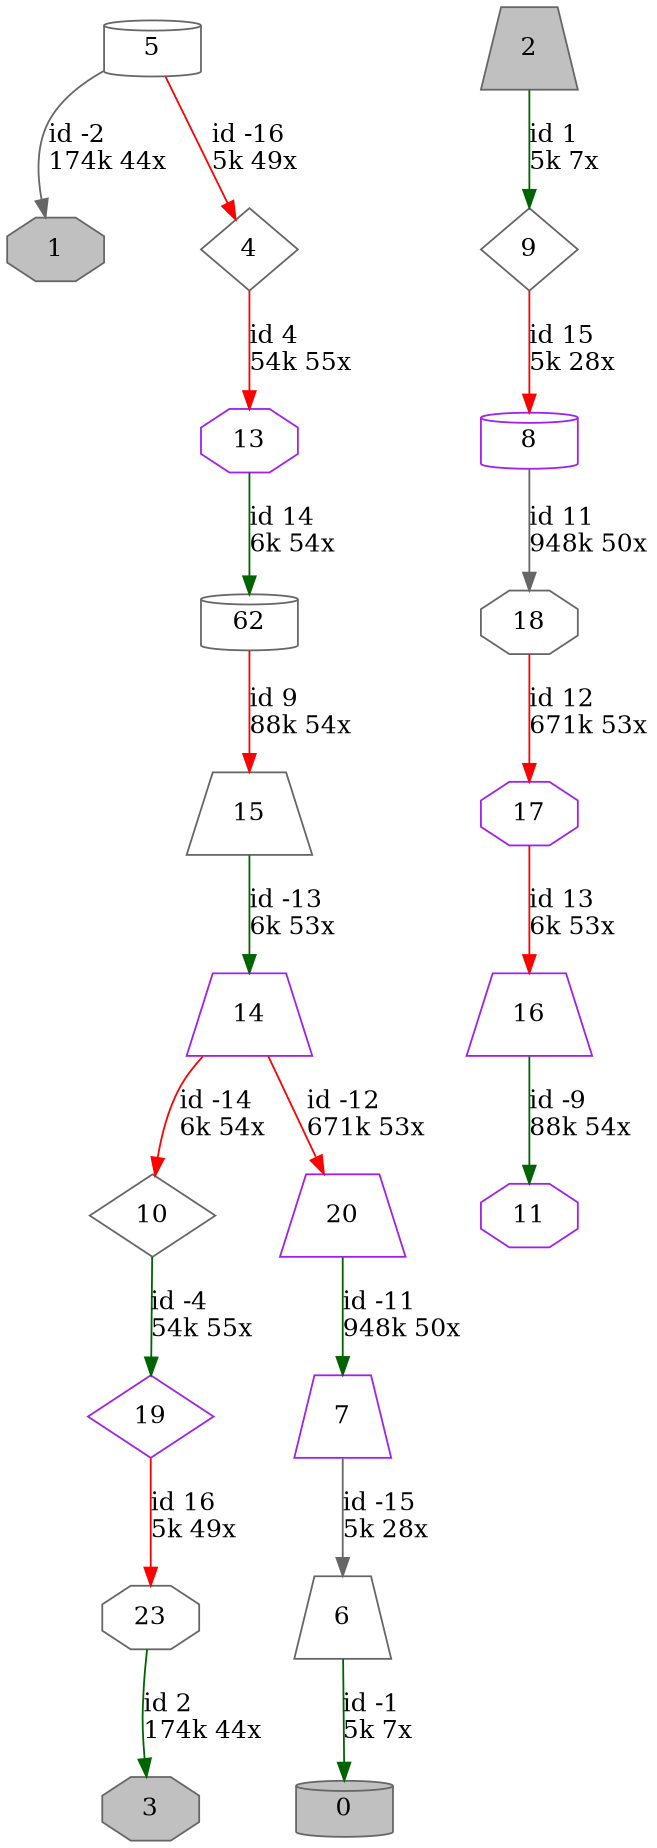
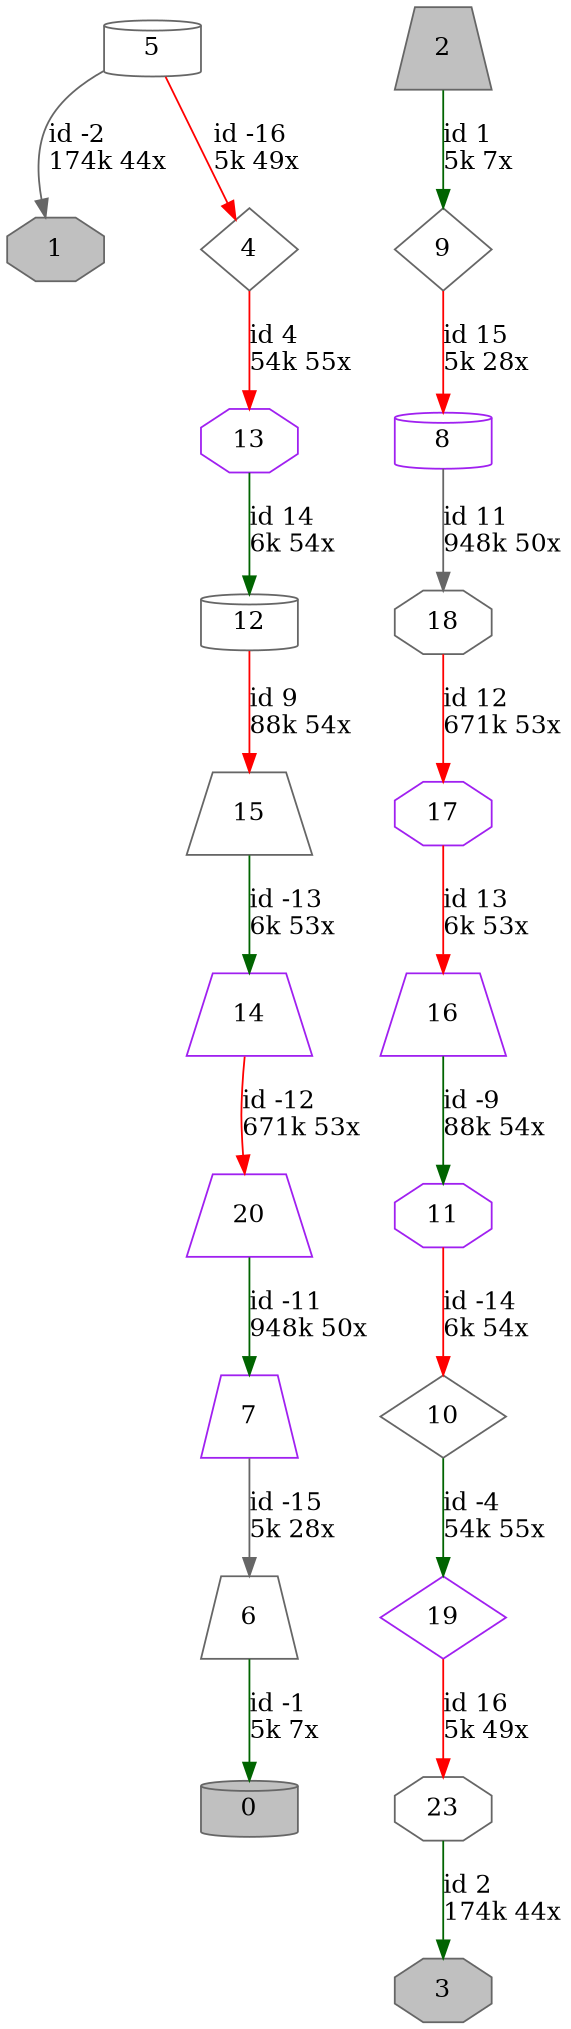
(249, 622) -> (249, 622)
(172, 1103) -> (443, 1302)
